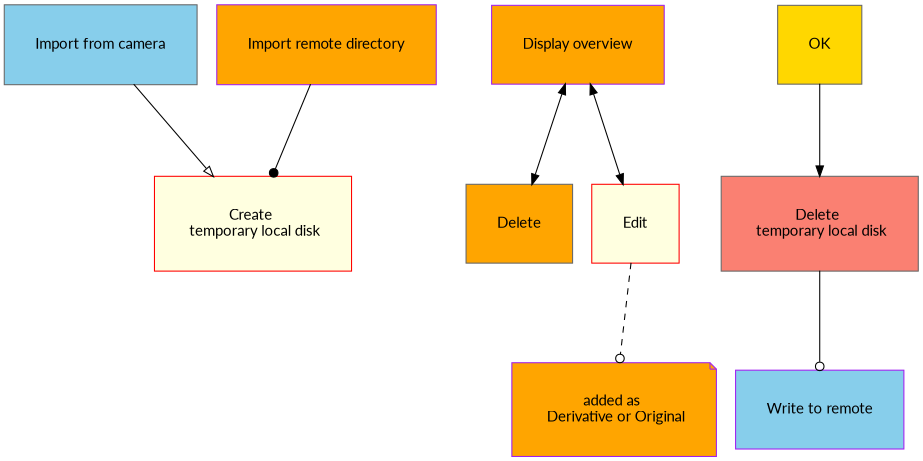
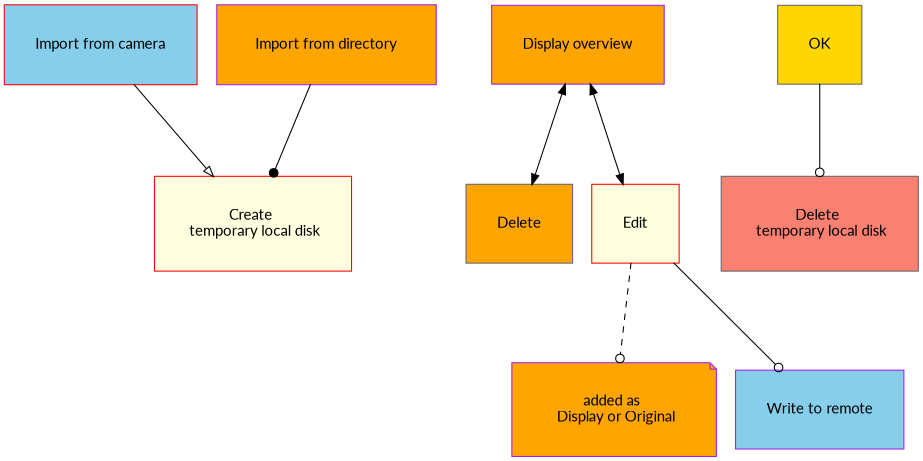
(101, 45) -> (101, 45)
(327, 45) -> (327, 45)
(820, 126) -> (820, 126)
(820, 316) -> (725, 314)
(614, 410) -> (614, 410)
